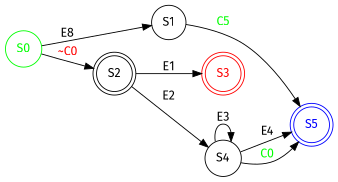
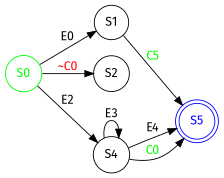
(68, 34) -> (68, 37)
(114, 74) -> (111, 74)
(223, 74) -> none
(166, 114) -> (64, 111)
